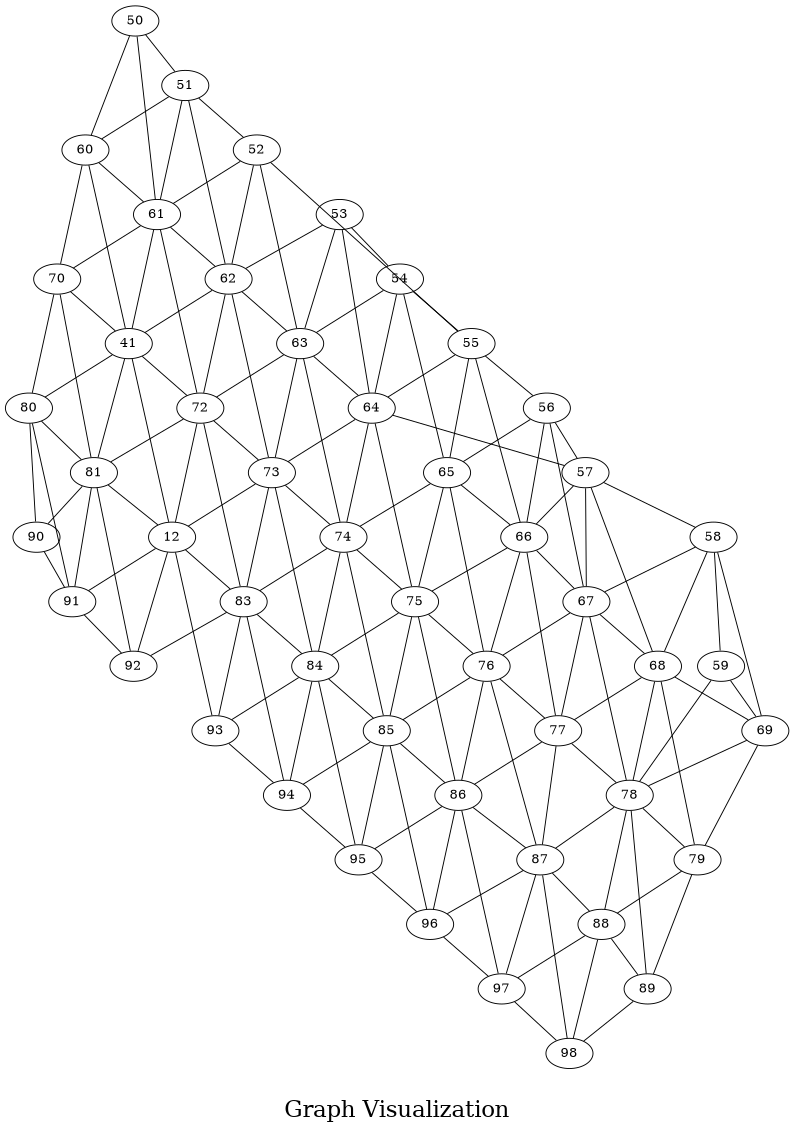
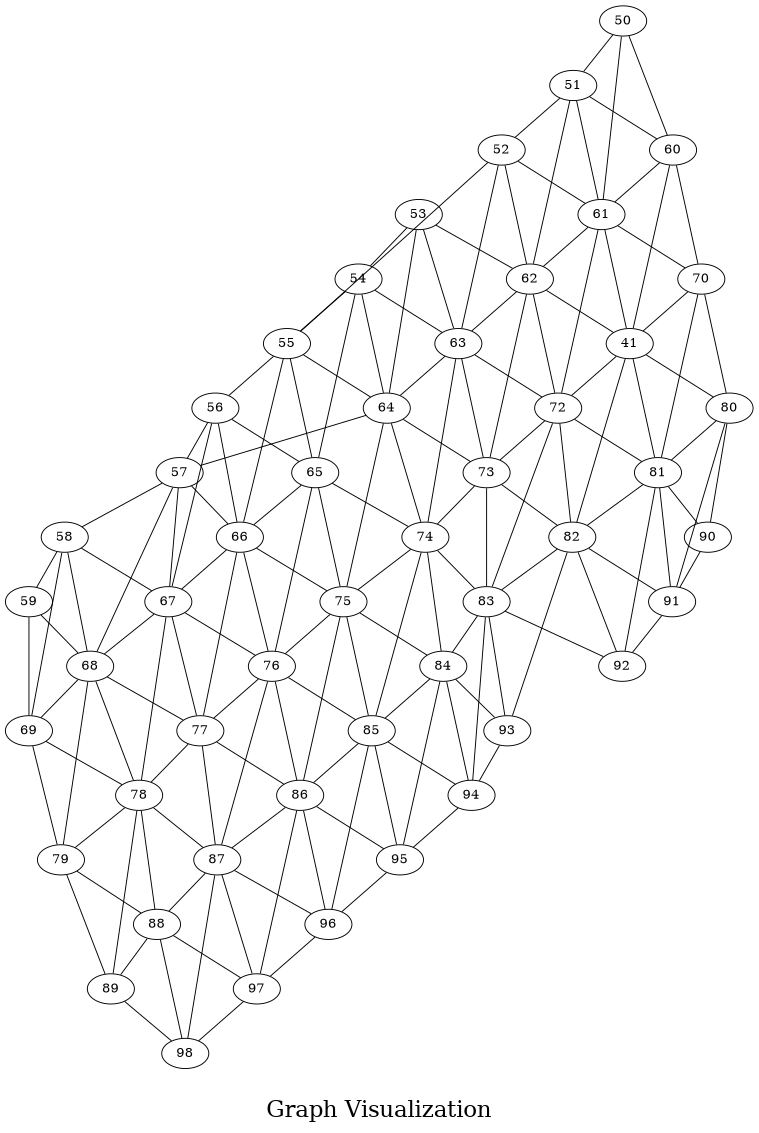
(172, 537) -> (572, 537)
(292, 561) -> none
(677, 728) -> (60, 634)
